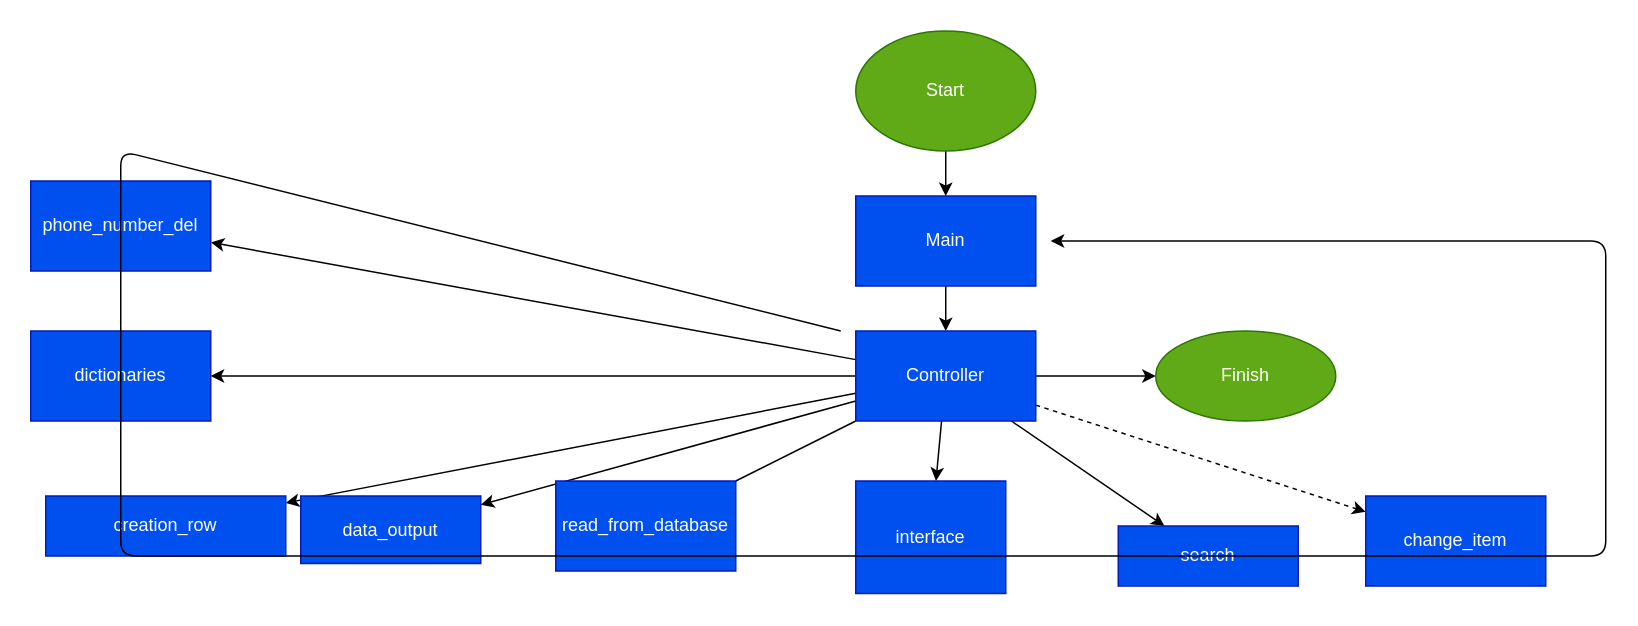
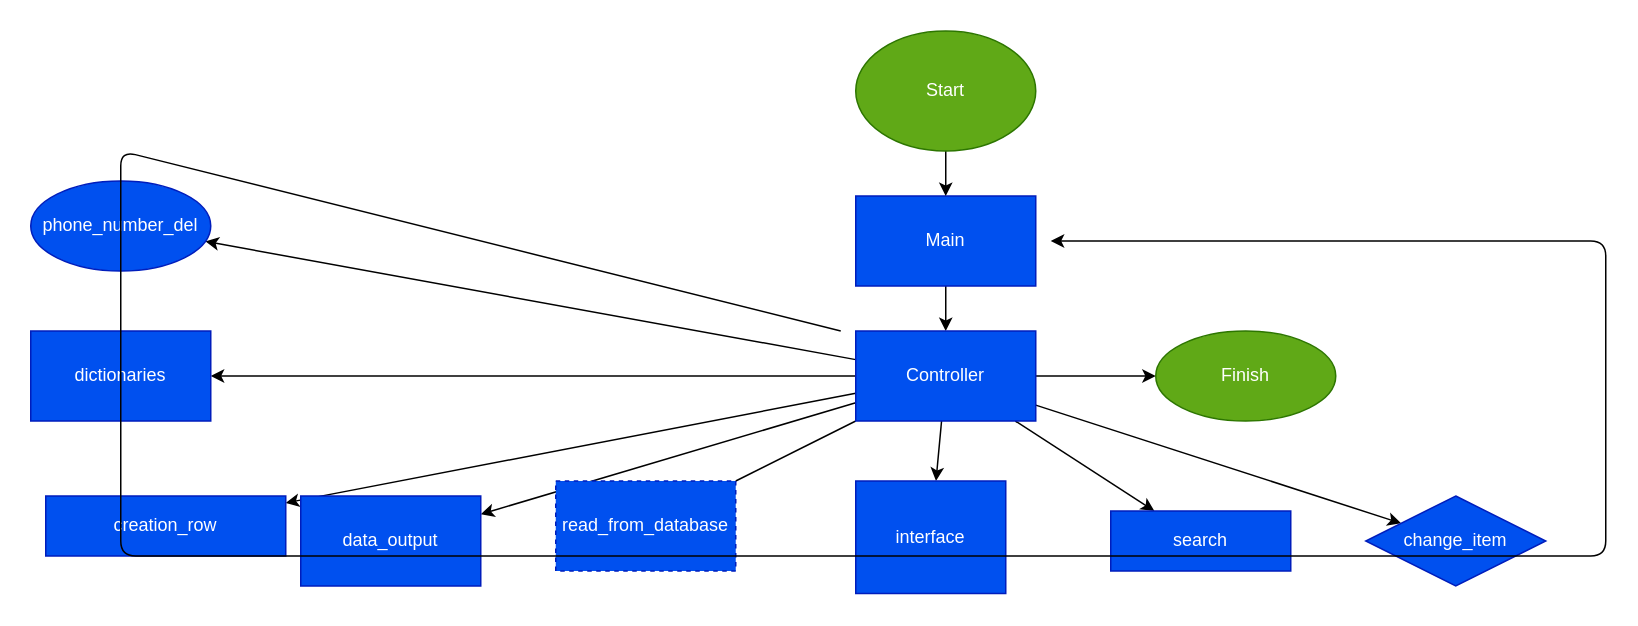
(121, 226) -> (121, 226)
(1197, 457) -> (1215, 463)
(646, 526) -> (646, 526)
(391, 530) -> (391, 541)
(1456, 541) -> (1456, 541)
(1208, 556) -> (1201, 541)
